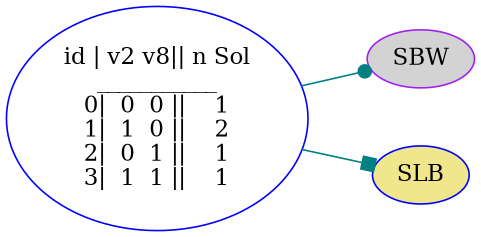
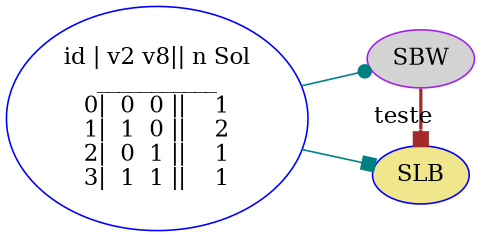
none -> (421, 109)
